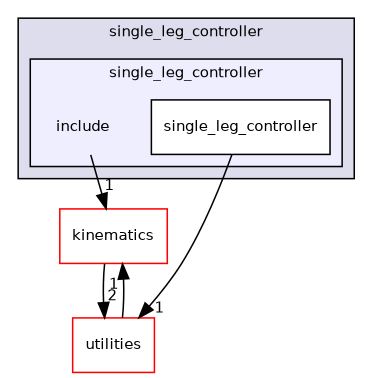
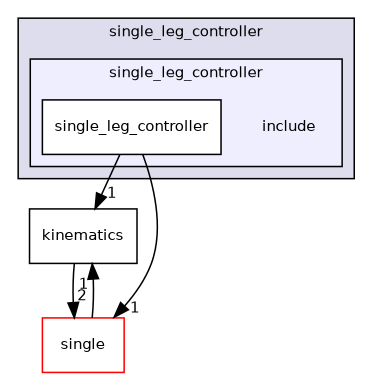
(96, 174) -> (111, 175)
(114, 236) -> (83, 236)
(114, 345) -> (83, 345)
